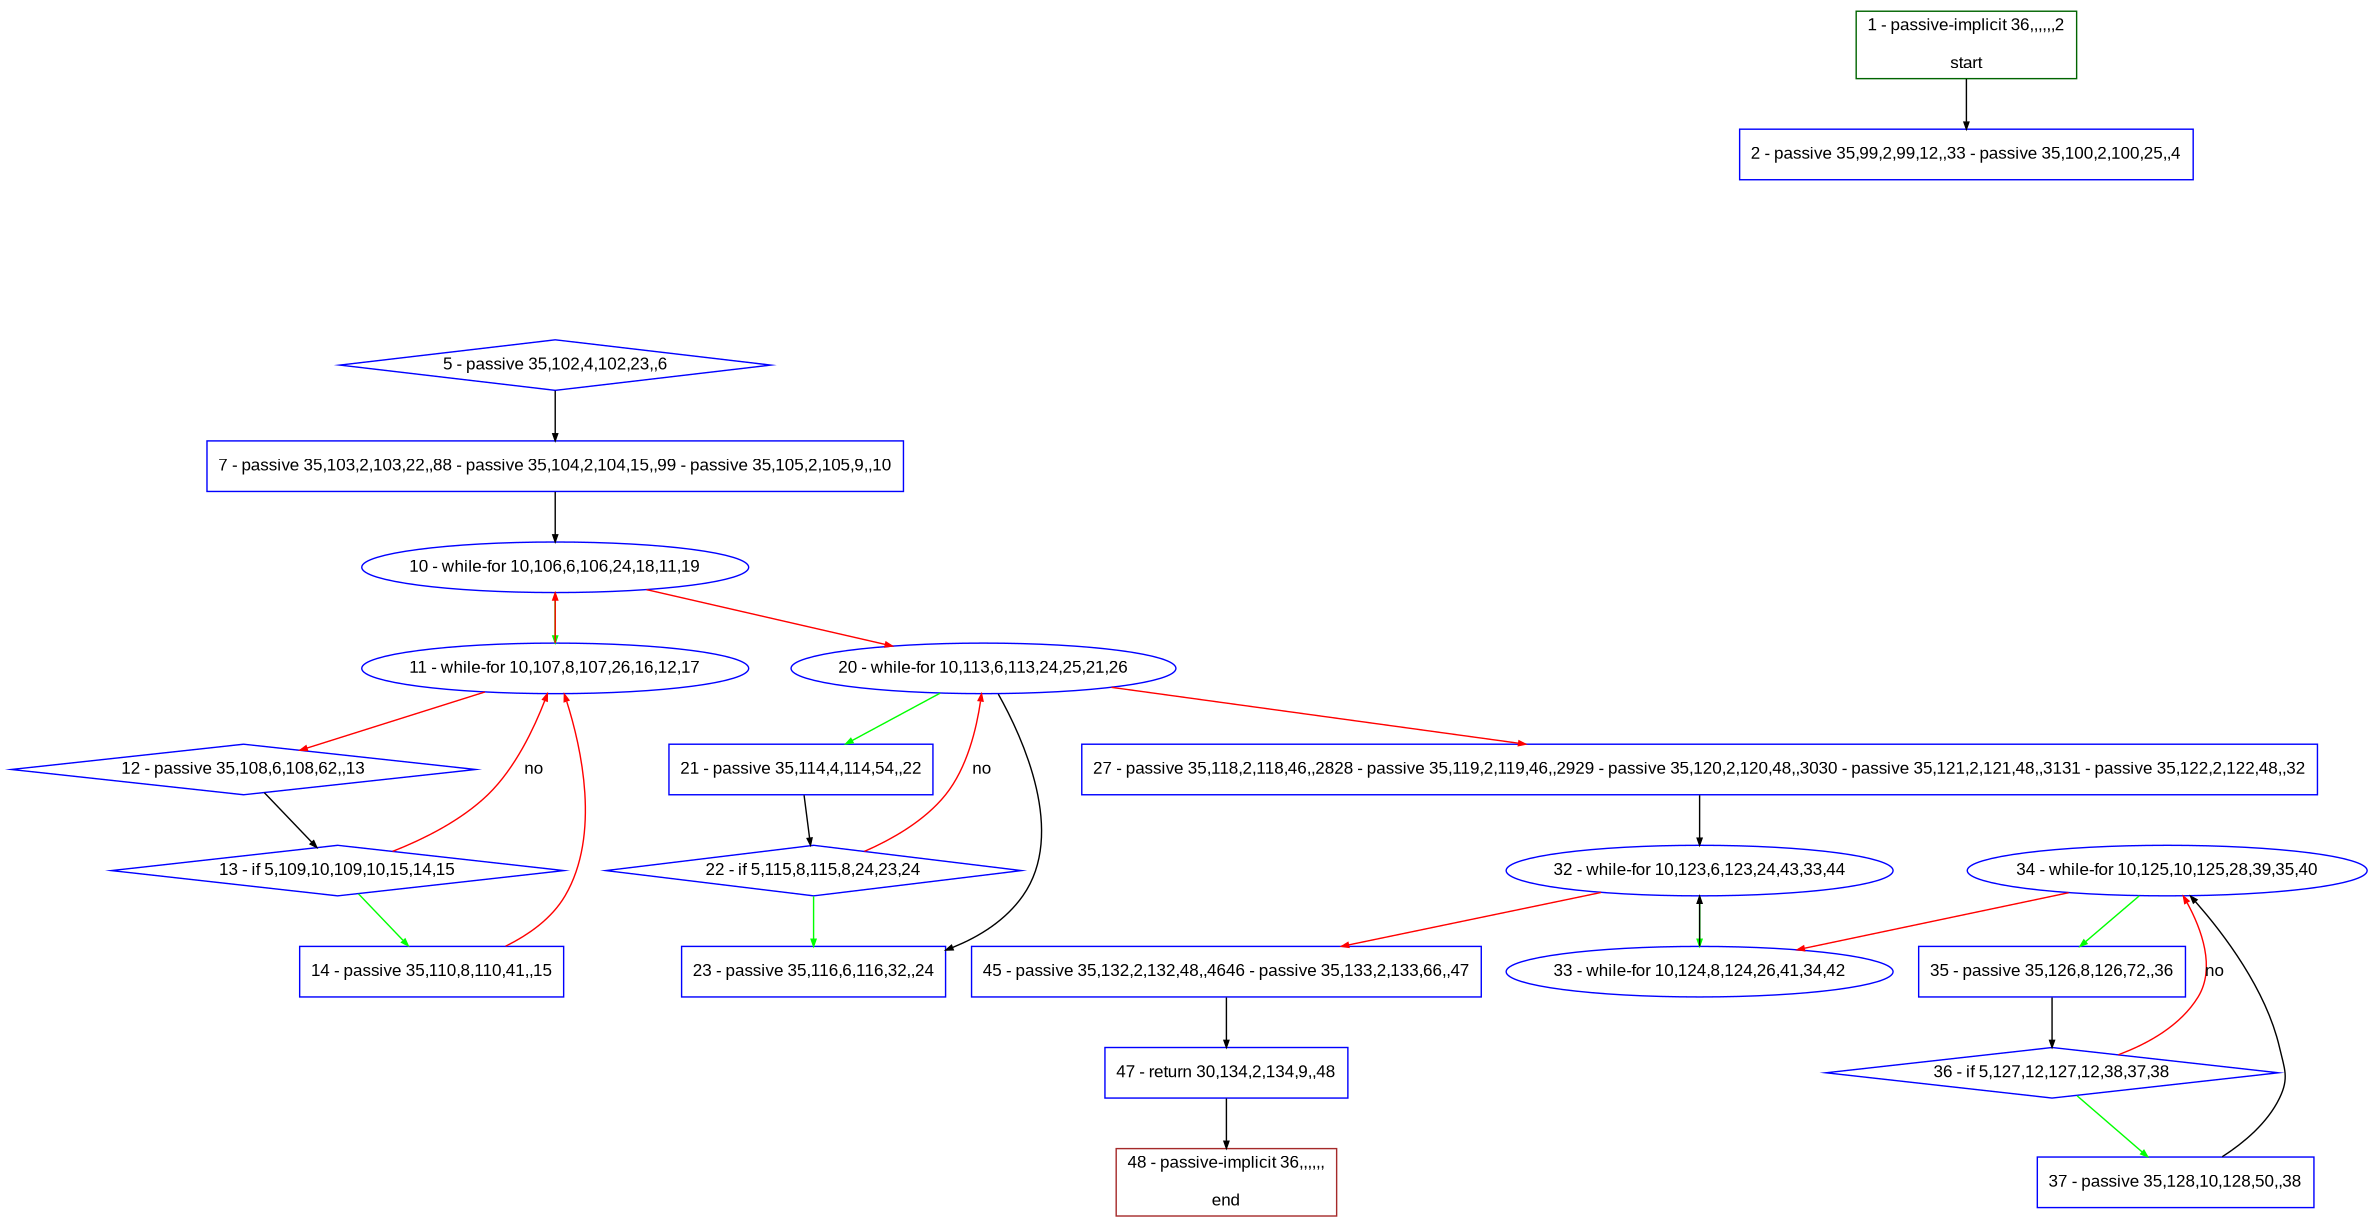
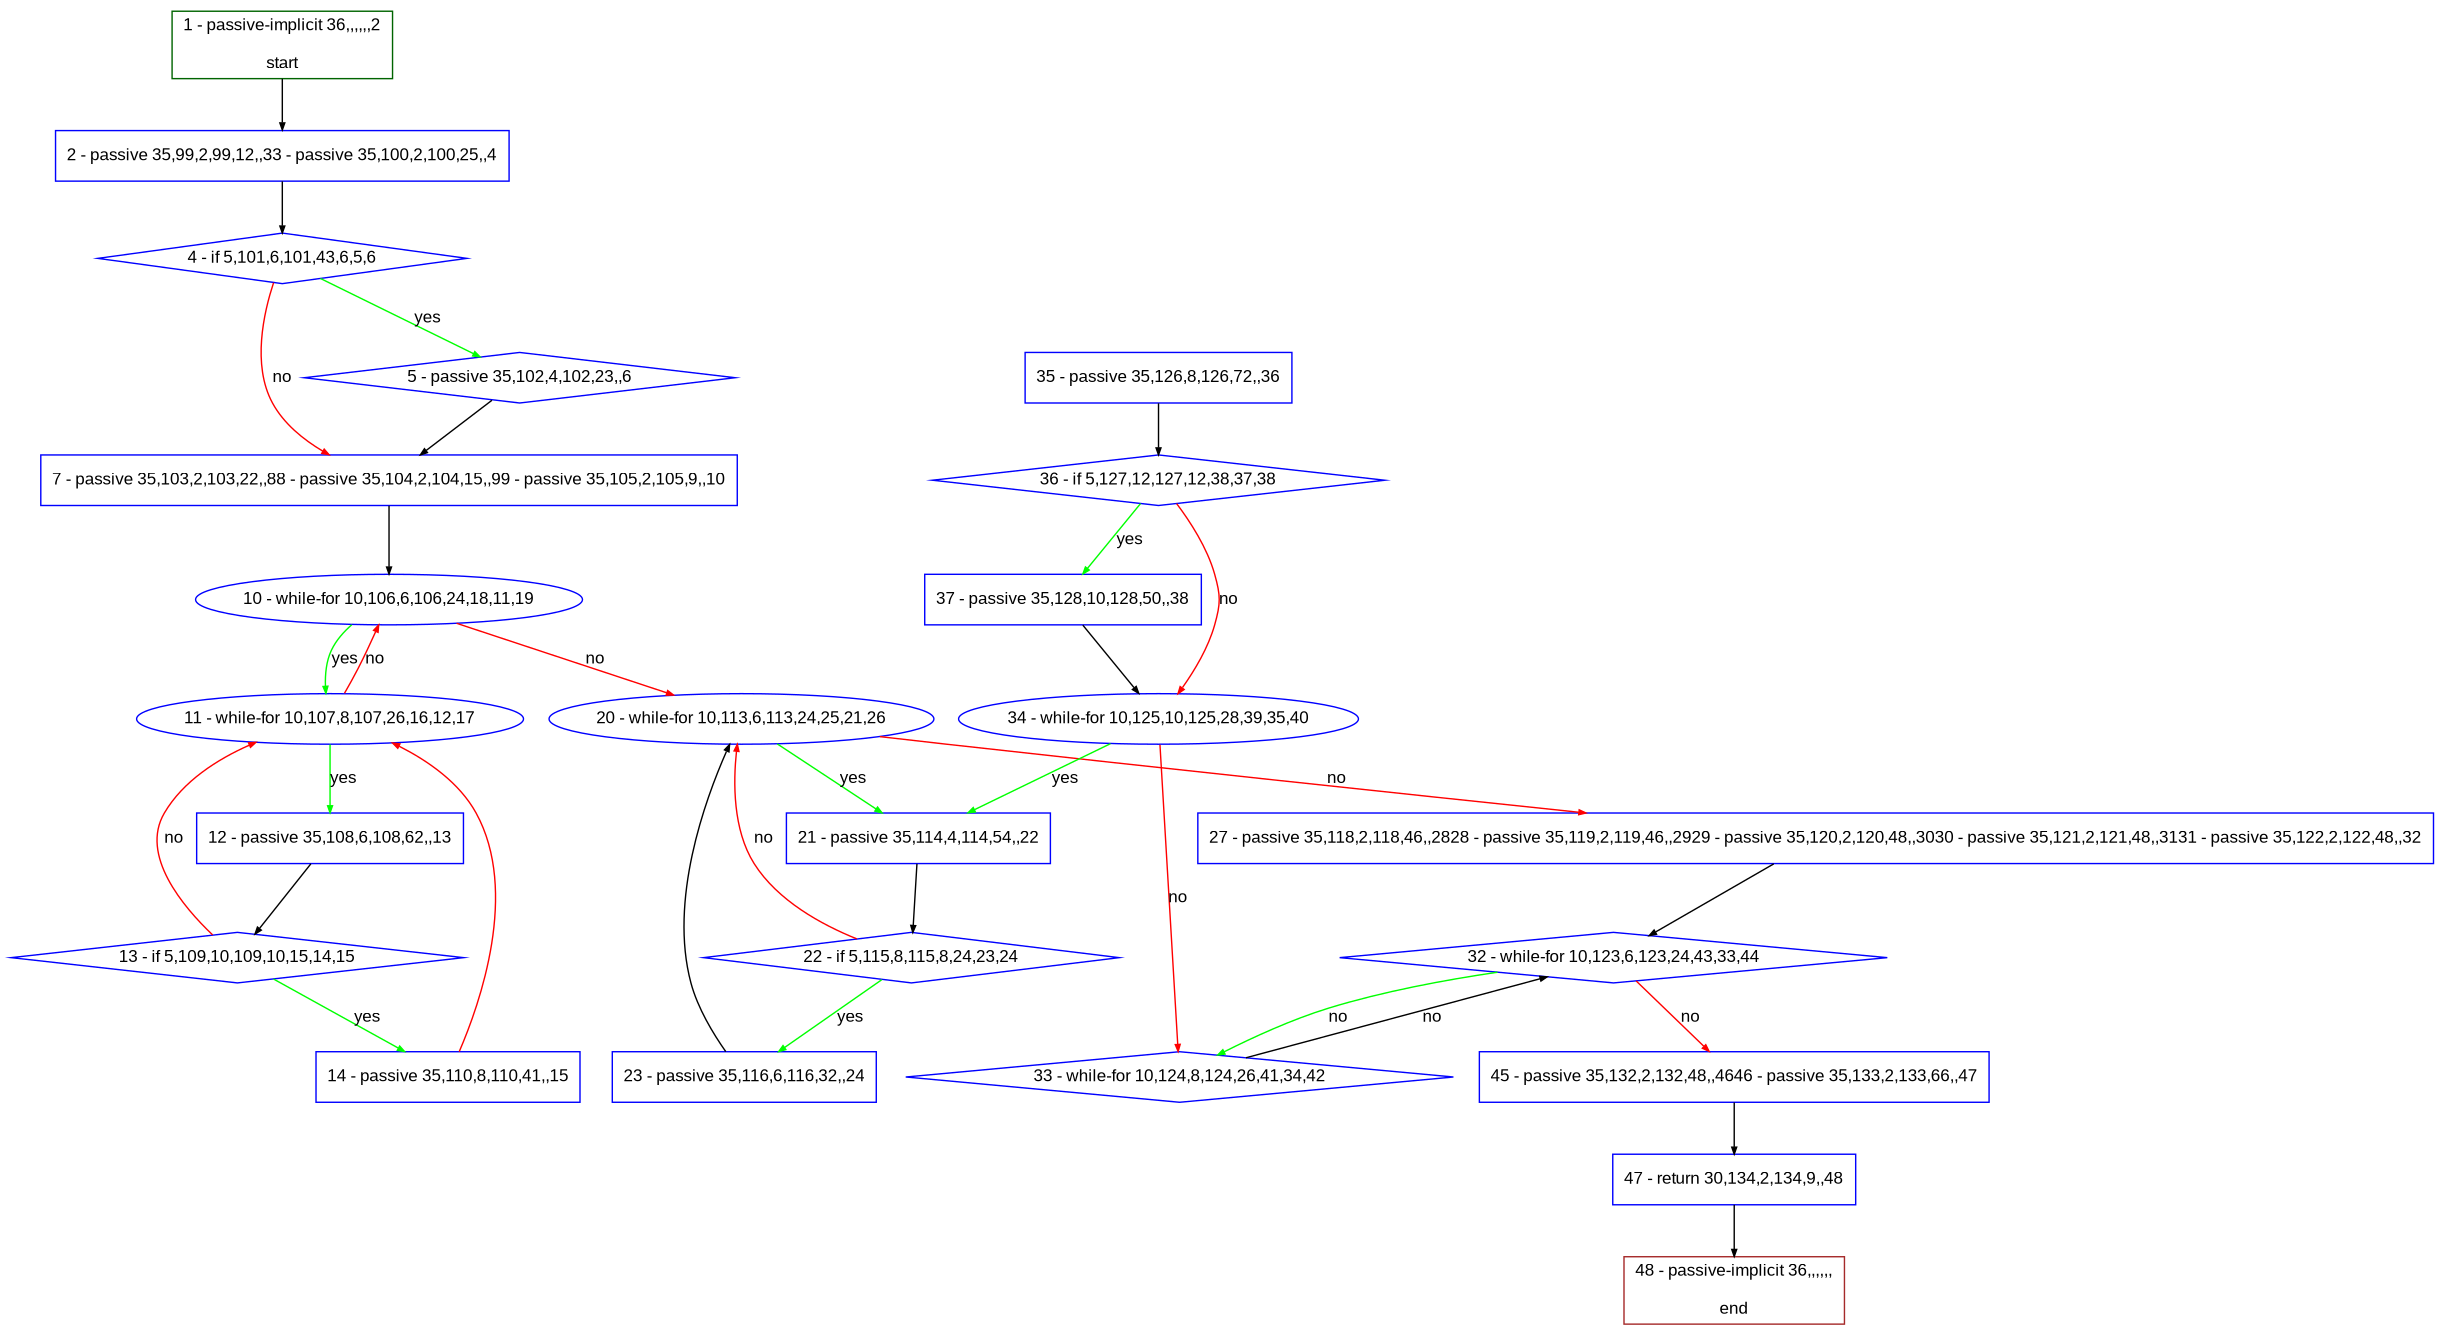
none -> (282, 258)
(396, 720) -> (330, 775)
(243, 769) -> (330, 838)
(1041, 837) -> (685, 903)
(1700, 871) -> (1614, 958)
(2113, 919) -> (1042, 777)
(1700, 972) -> (1180, 1077)
(1580, 1216) -> (1338, 1017)
